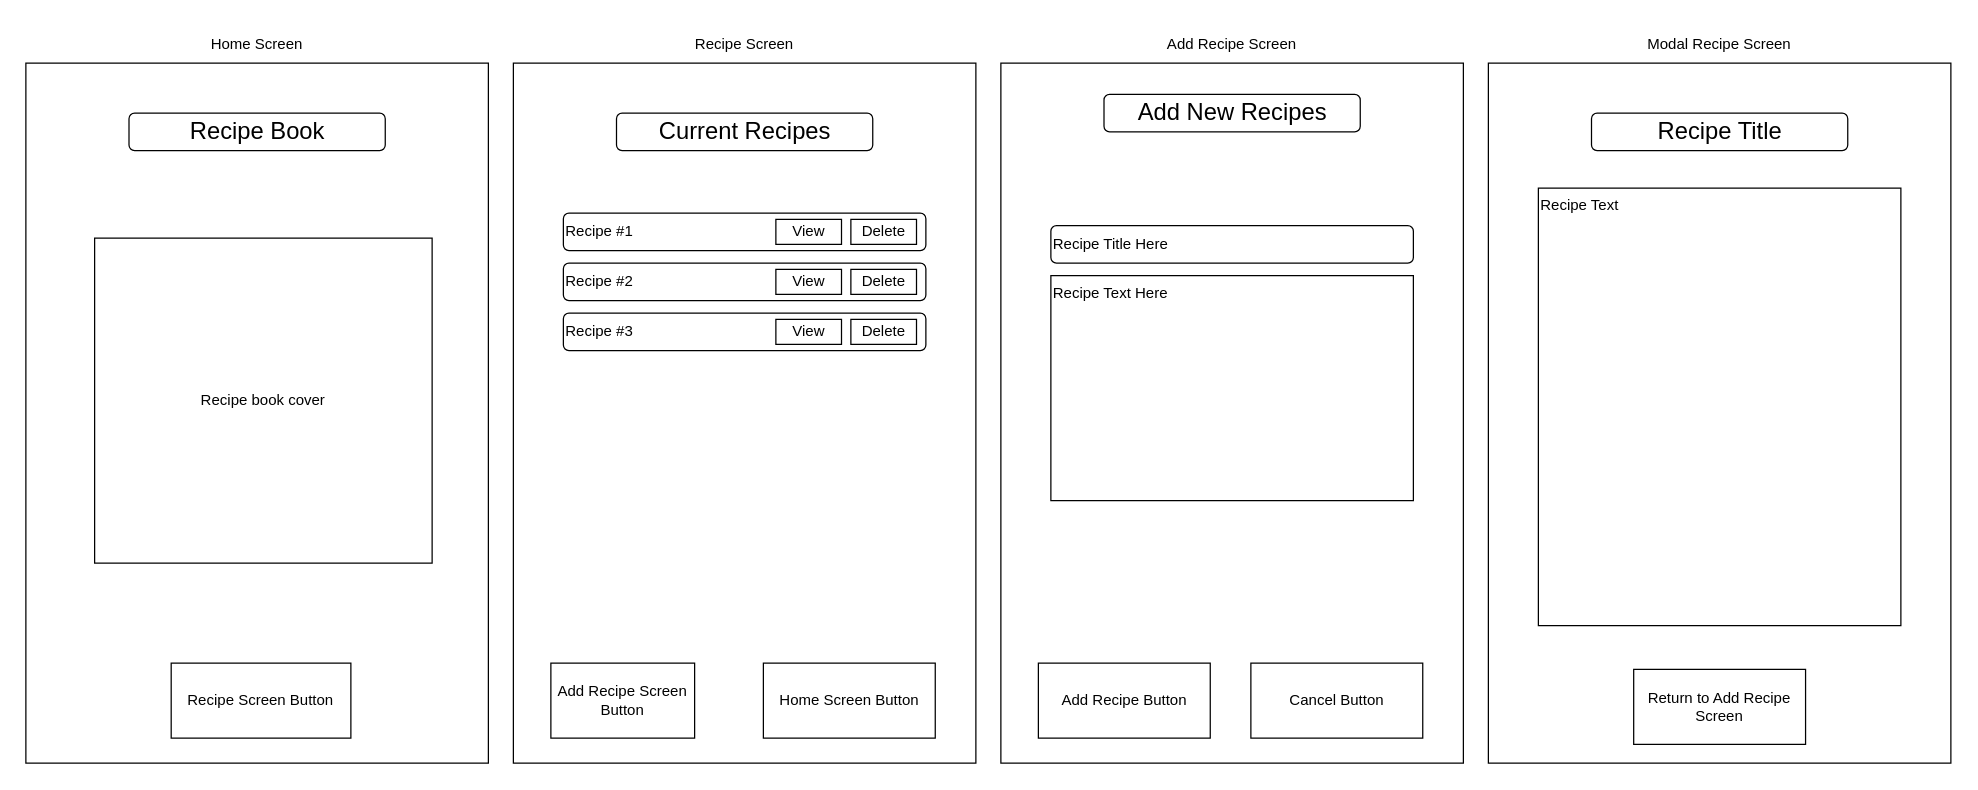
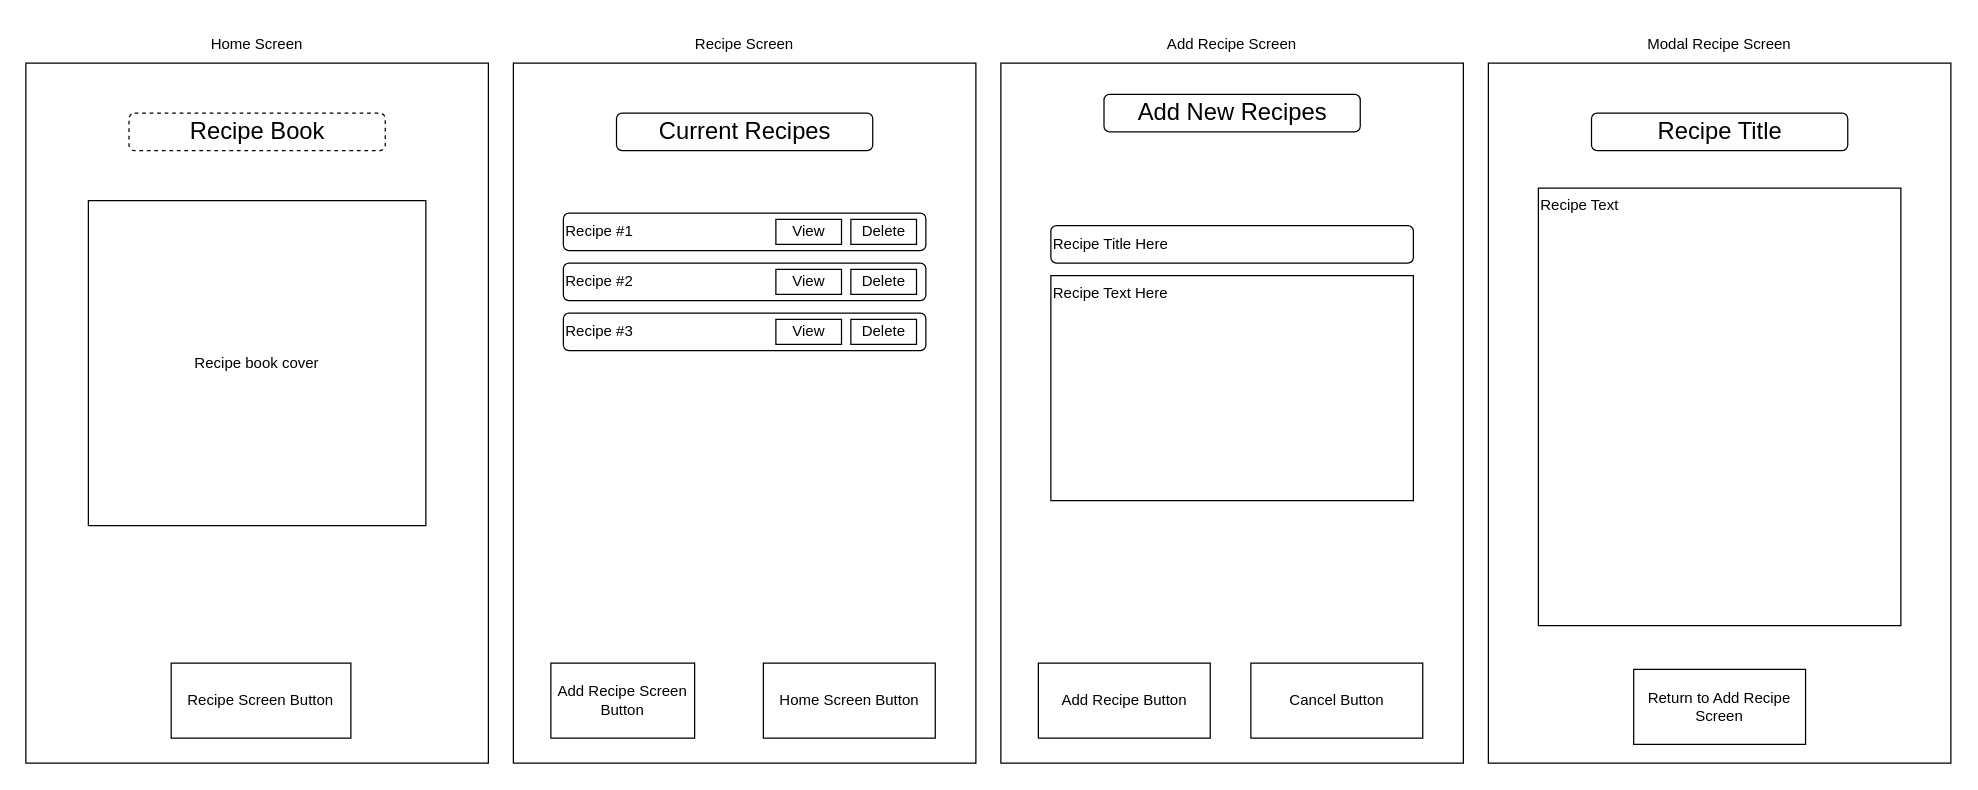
(257, 132) -> (257, 132)
(263, 401) -> (257, 363)
